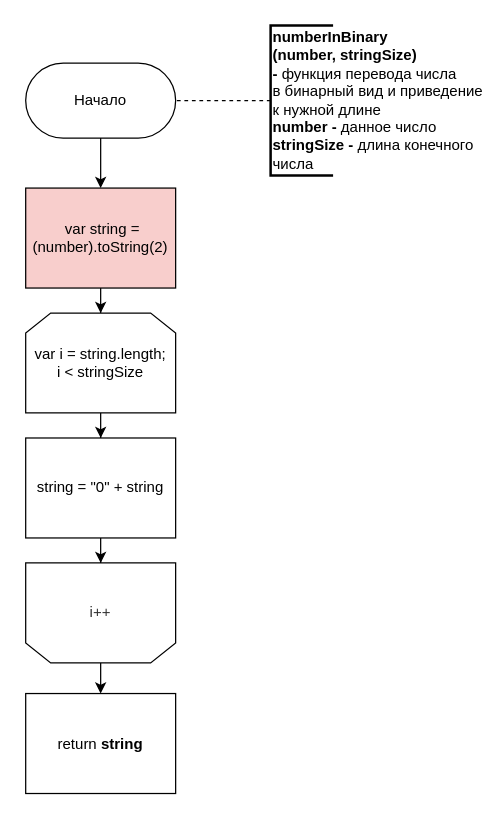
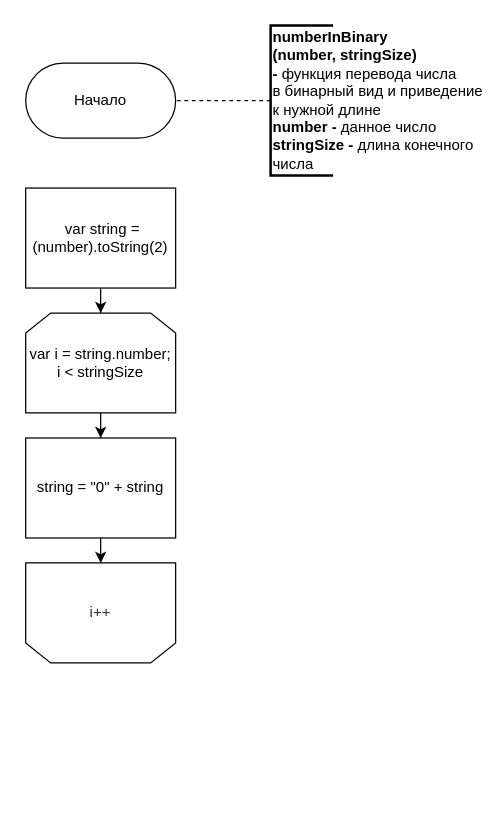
(101, 159) -> none
(101, 238) -> (101, 238)
(101, 363) -> (101, 363)
(101, 683) -> none
(101, 744) -> none
